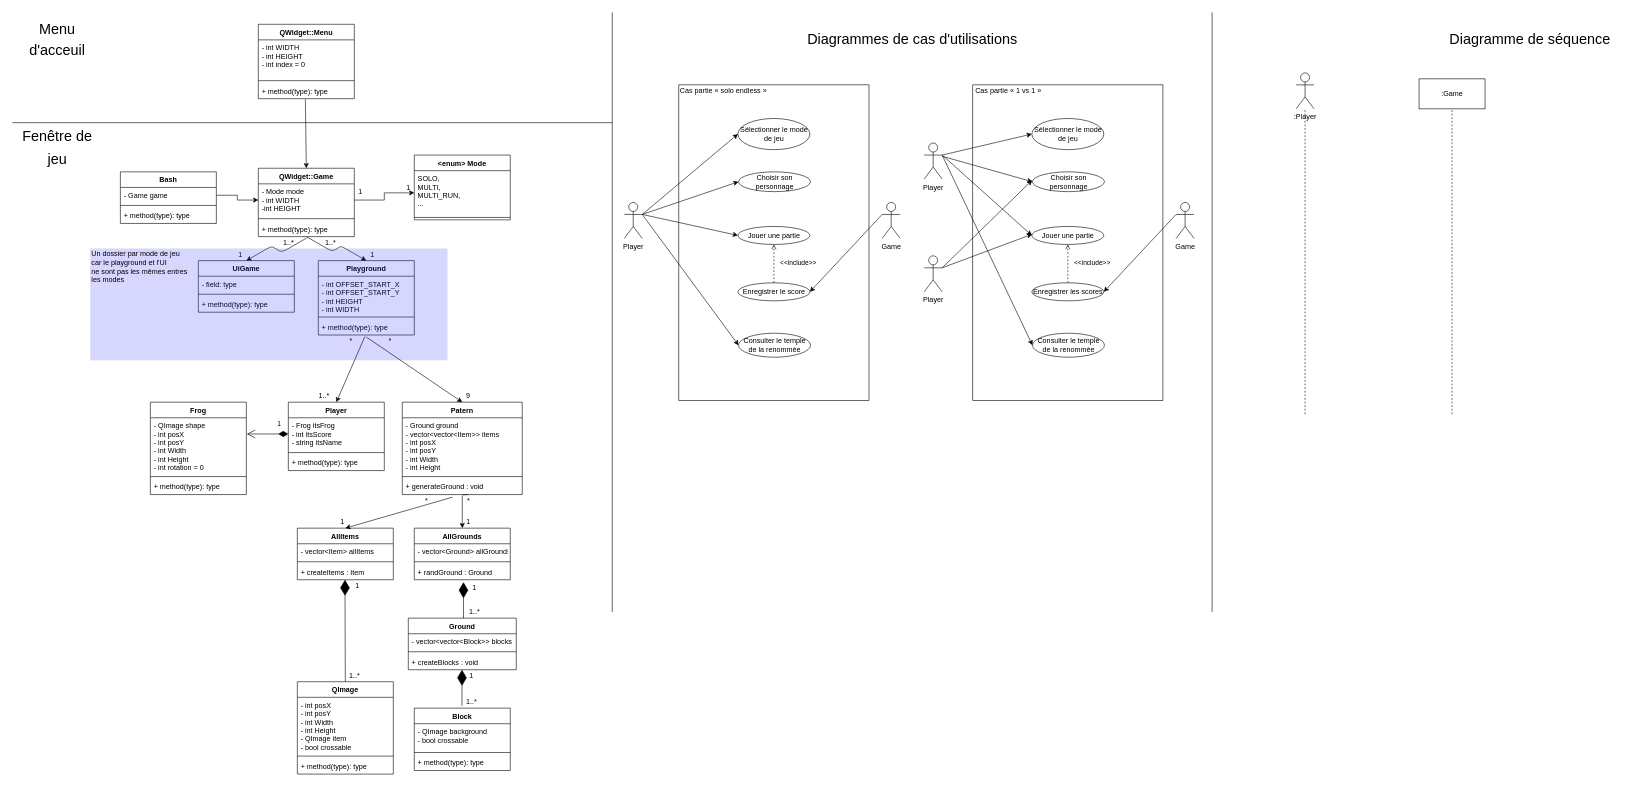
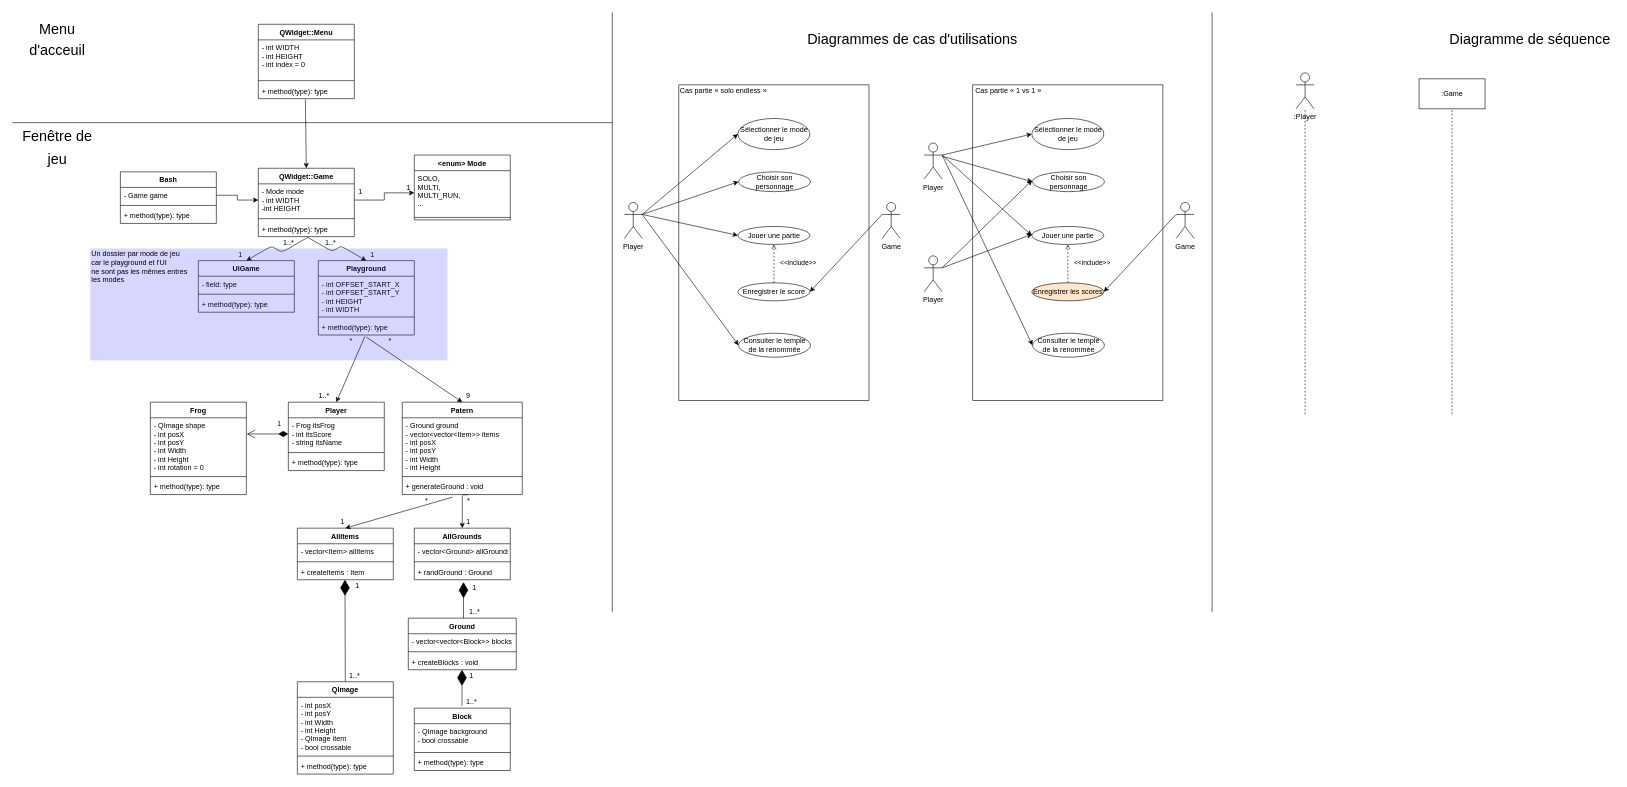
(1068, 292) -> (1068, 292)
